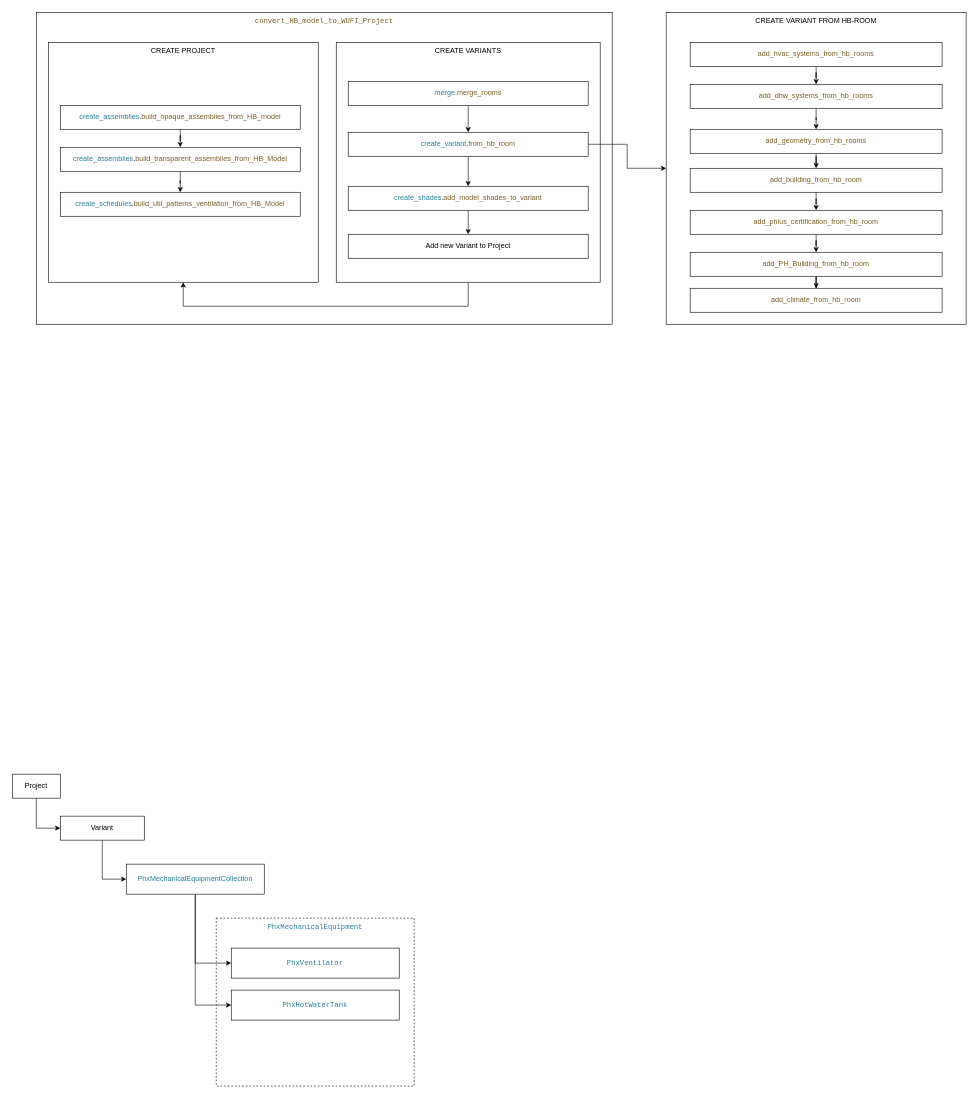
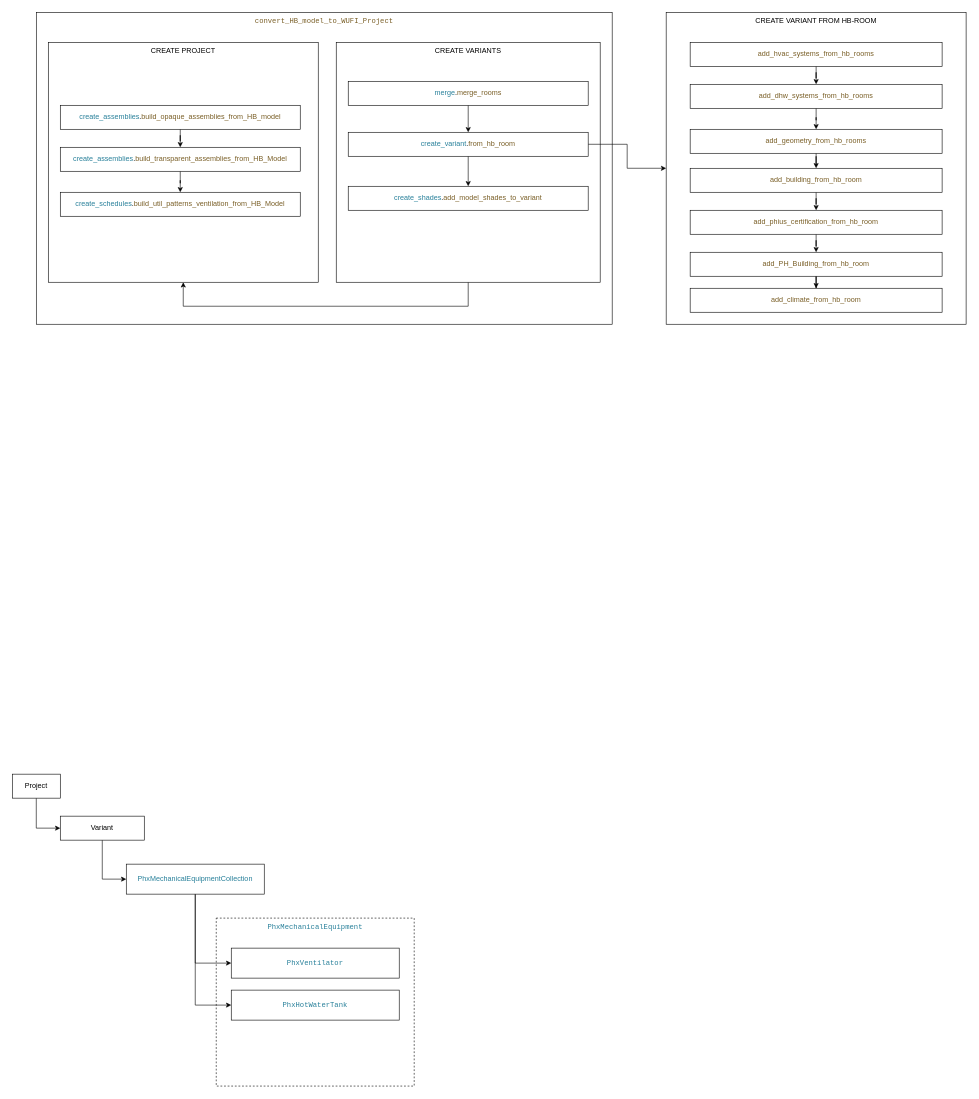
(468, 228) -> none
(468, 246) -> none
